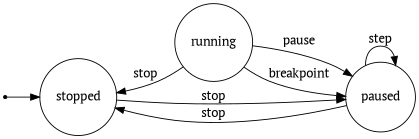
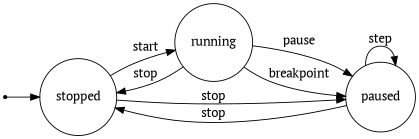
none -> (138, 62)
